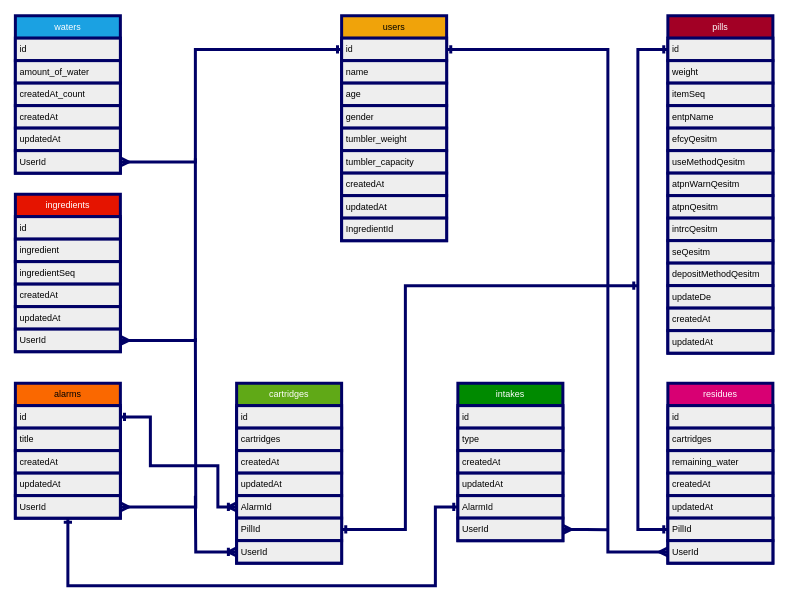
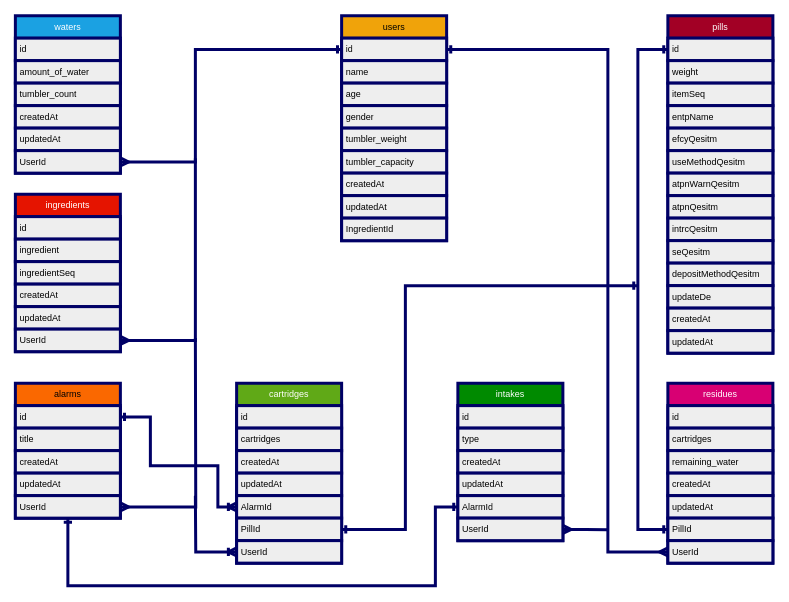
(58, 94) -> (51, 94)
